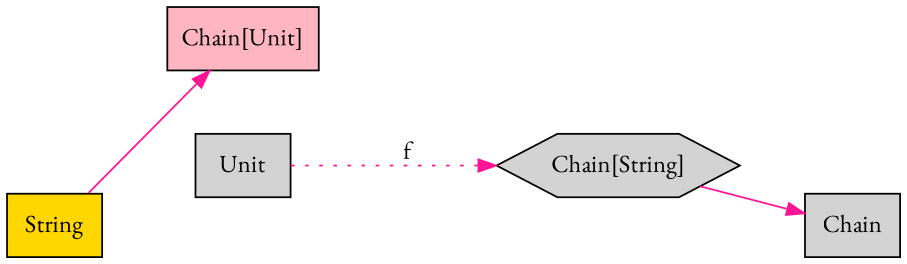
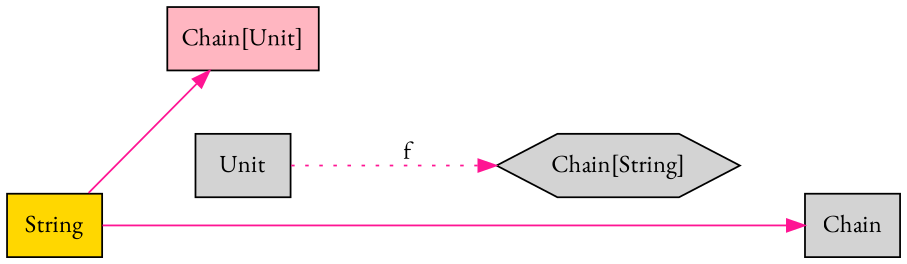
(743, 198) -> (445, 225)
